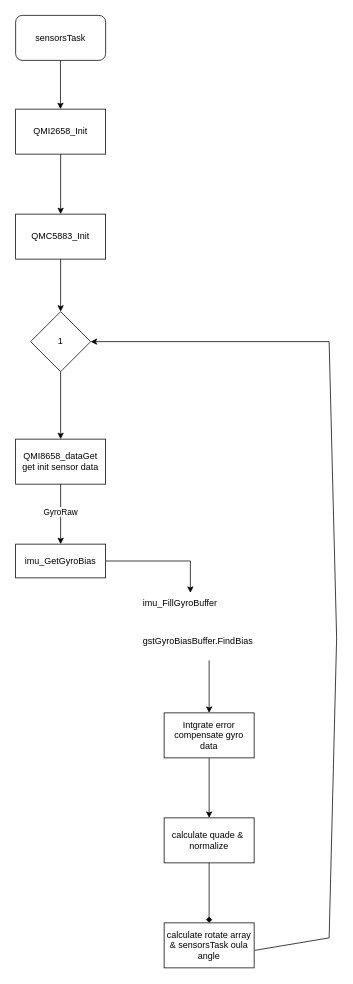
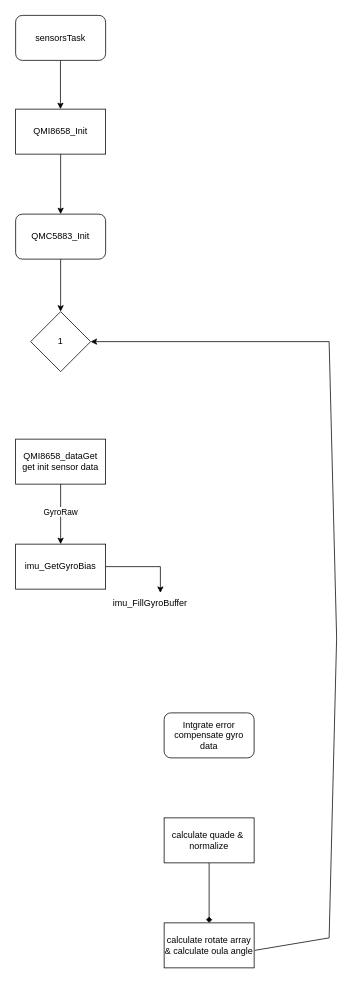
(60, 132) -> (60, 132)
(60, 237) -> (60, 237)
(60, 403) -> none
(60, 561) -> (60, 567)
(190, 608) -> (160, 608)
(209, 645) -> none
(209, 706) -> none
(209, 735) -> (209, 735)
(209, 811) -> none
(209, 945) -> (209, 945)
